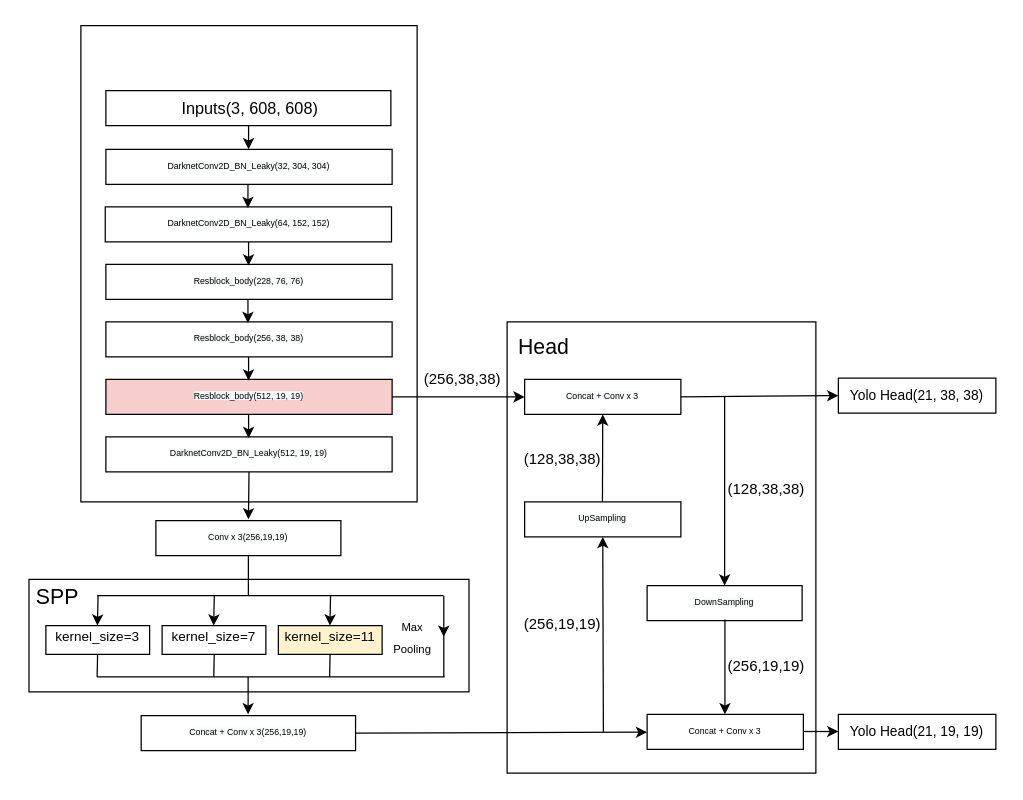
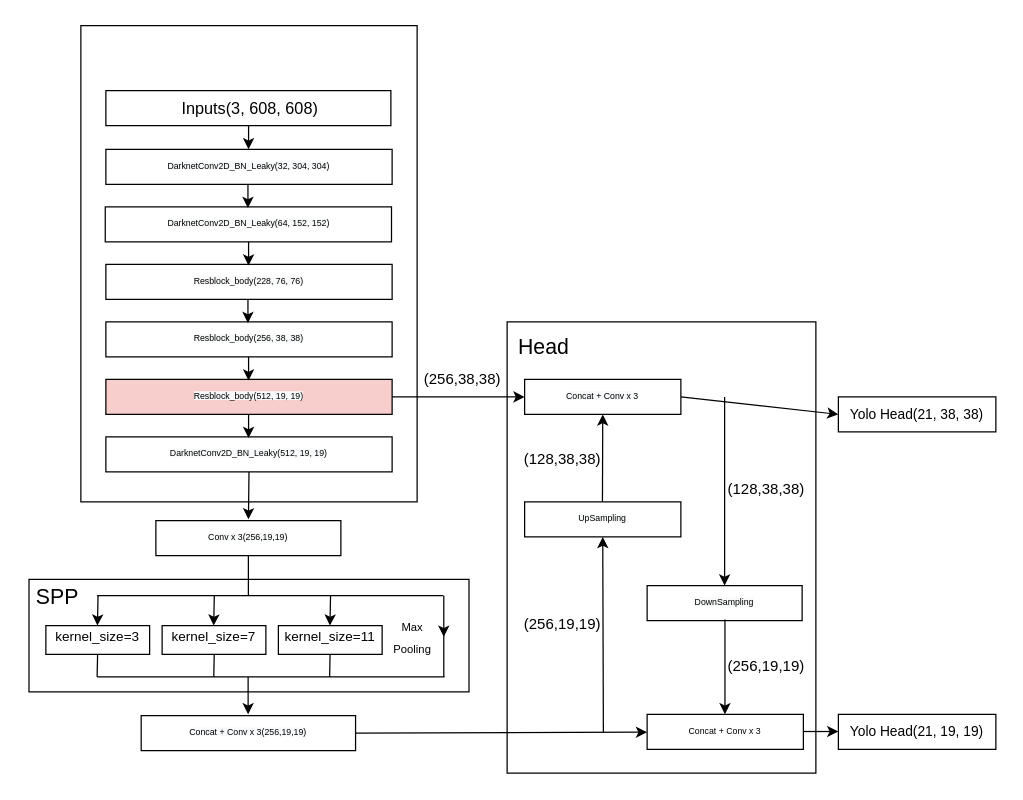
(917, 396) -> (917, 414)
(330, 640) -> (330, 640)
